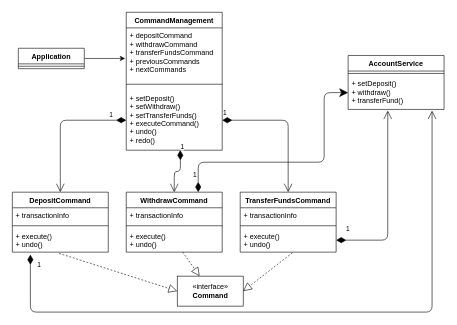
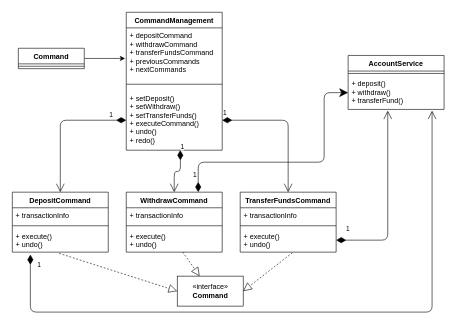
(51, 56) -> (51, 56)
(378, 84) -> (372, 84)
